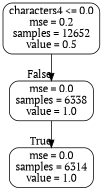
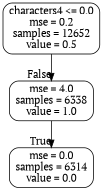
(51, 101) -> (51, 101)
(51, 168) -> (51, 168)
